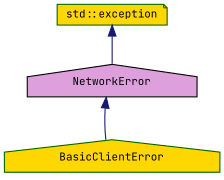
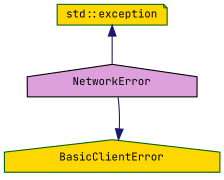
(105, 124) -> (119, 113)
